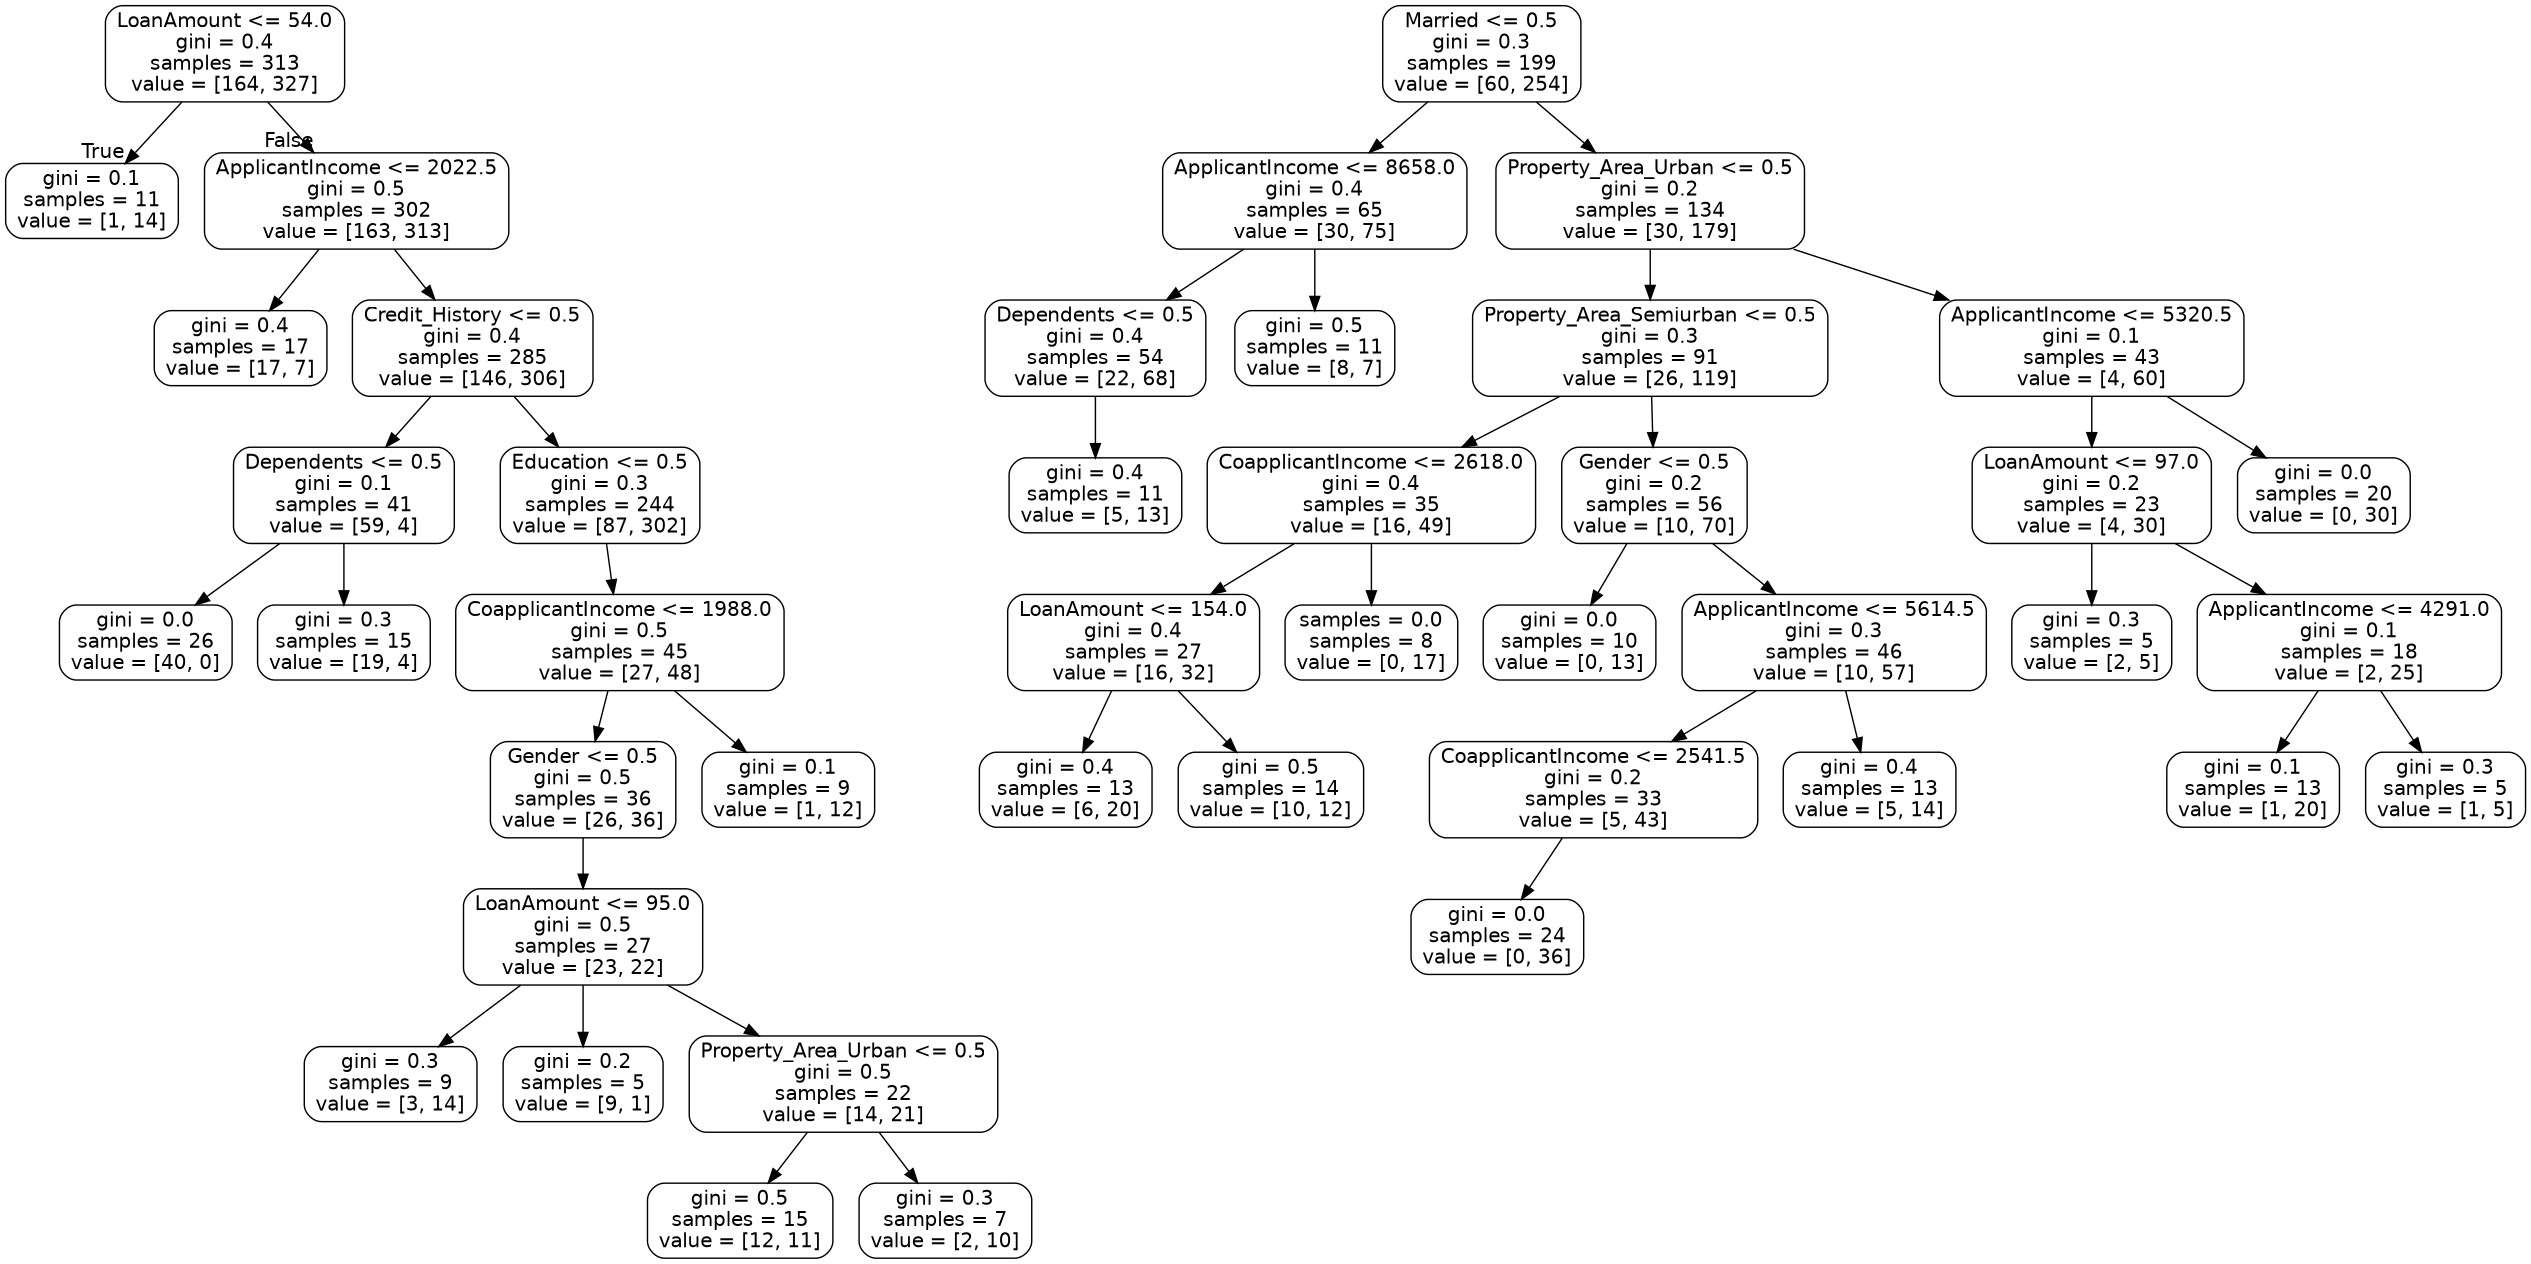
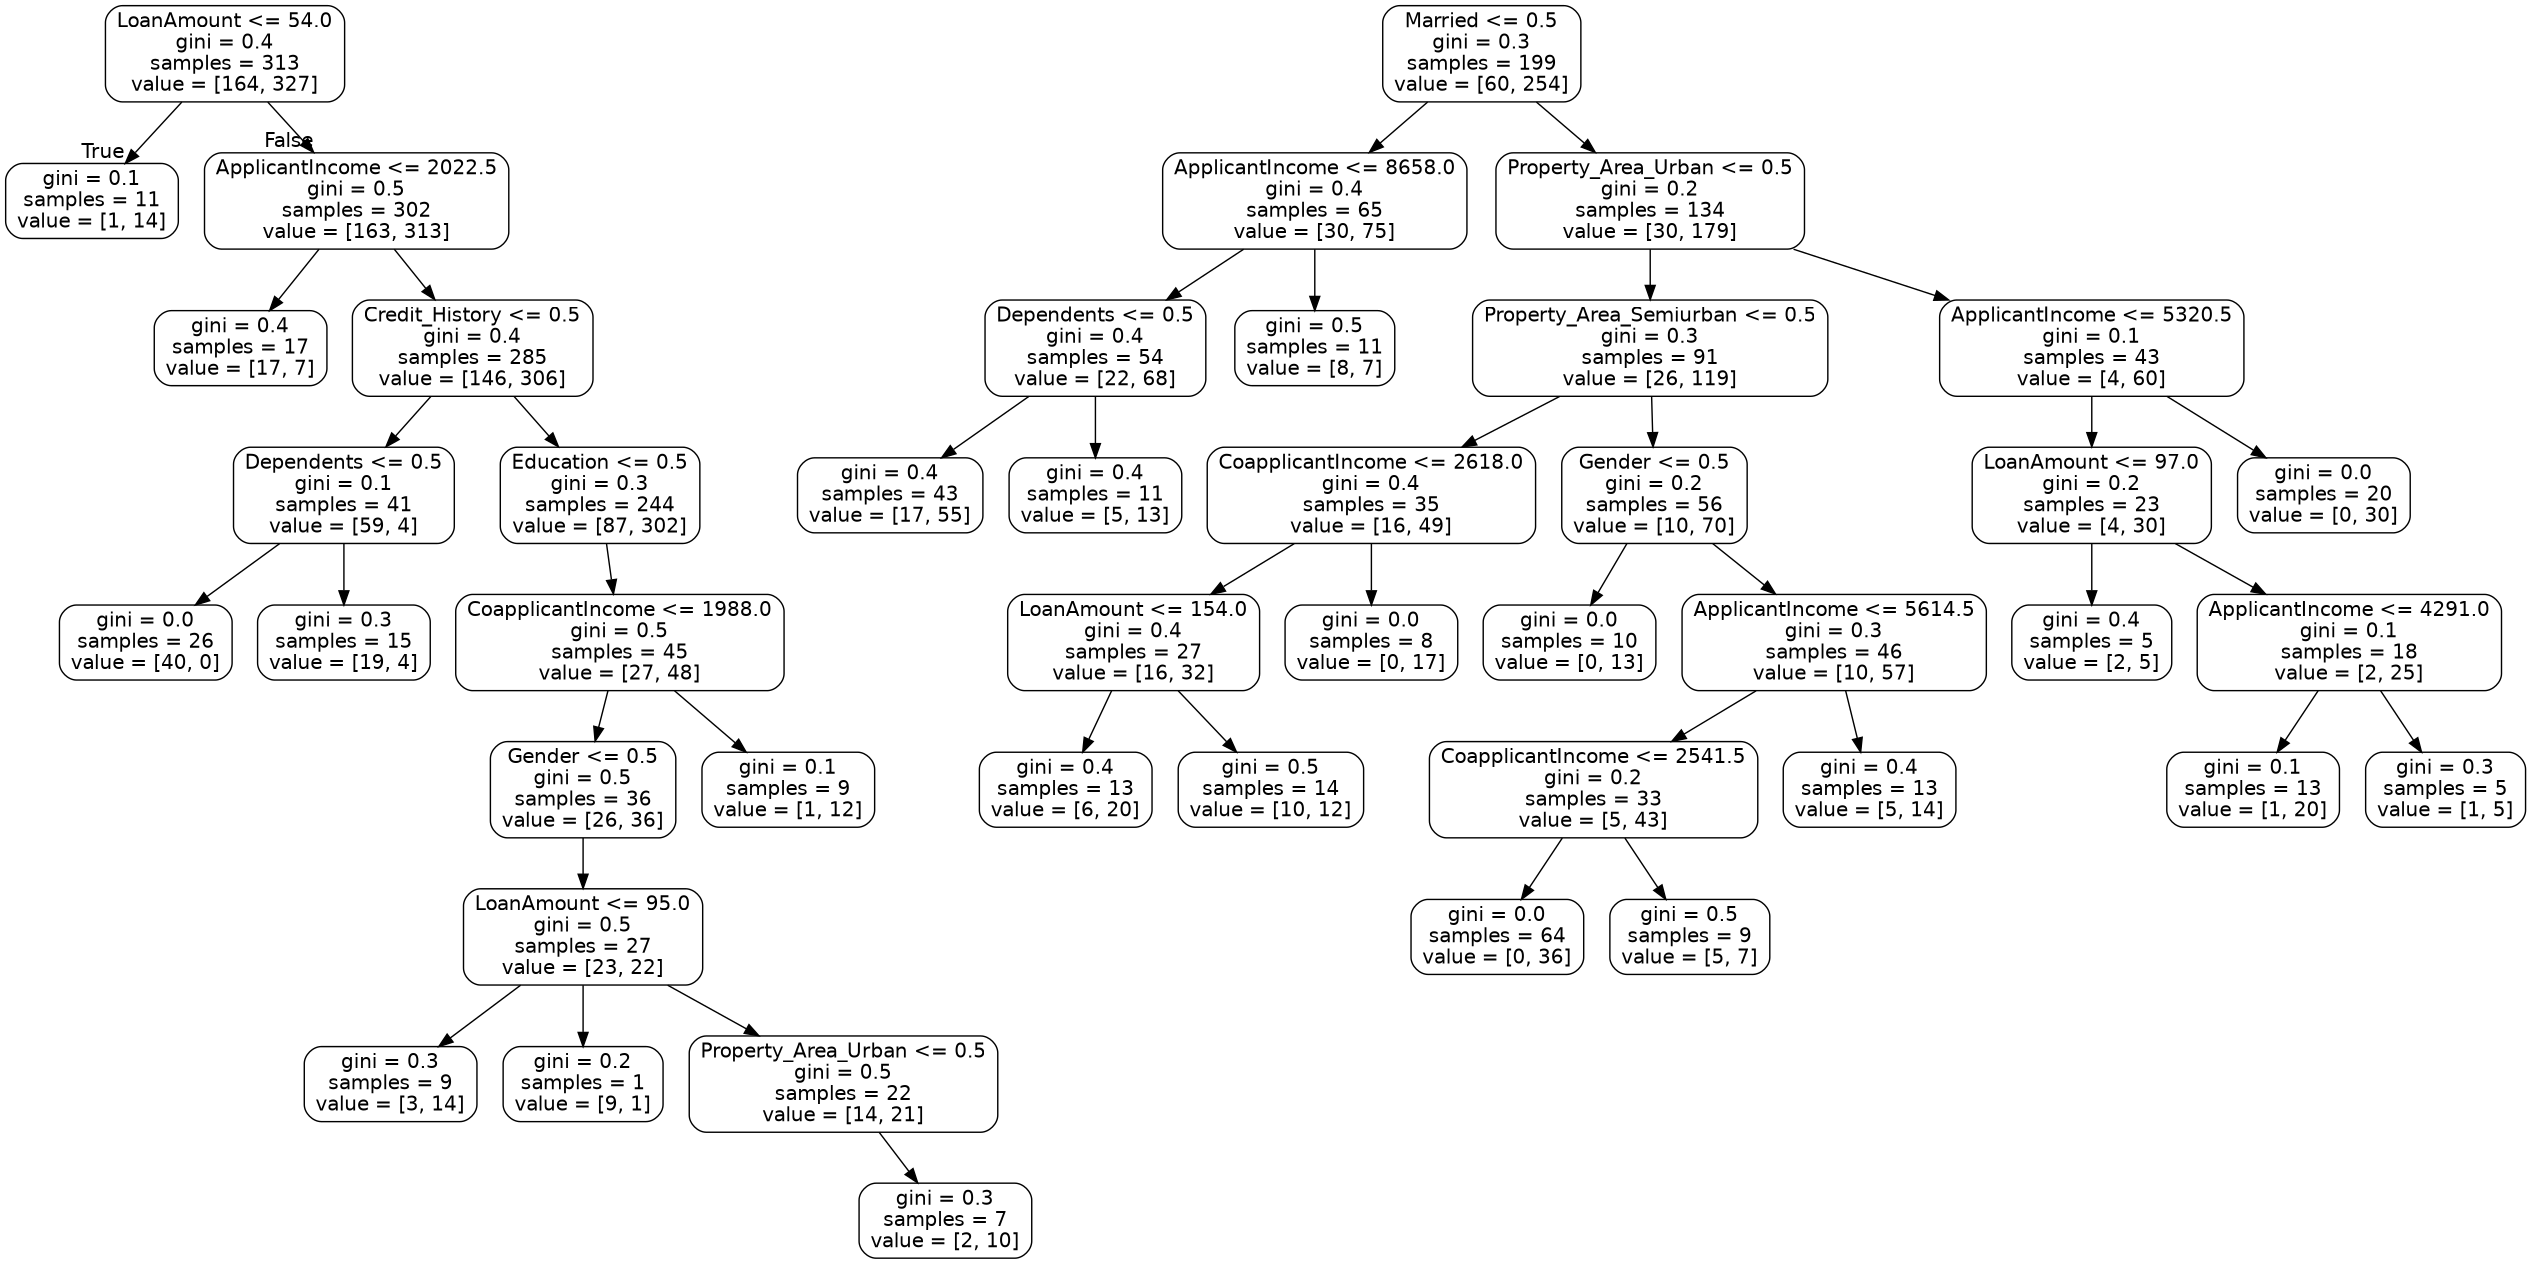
none -> (890, 495)
(1371, 643) -> (1371, 643)
(2092, 643) -> (2092, 643)
(1497, 937) -> (1497, 937)
none -> (1690, 937)
(583, 1084) -> (583, 1084)
(740, 1221) -> none
